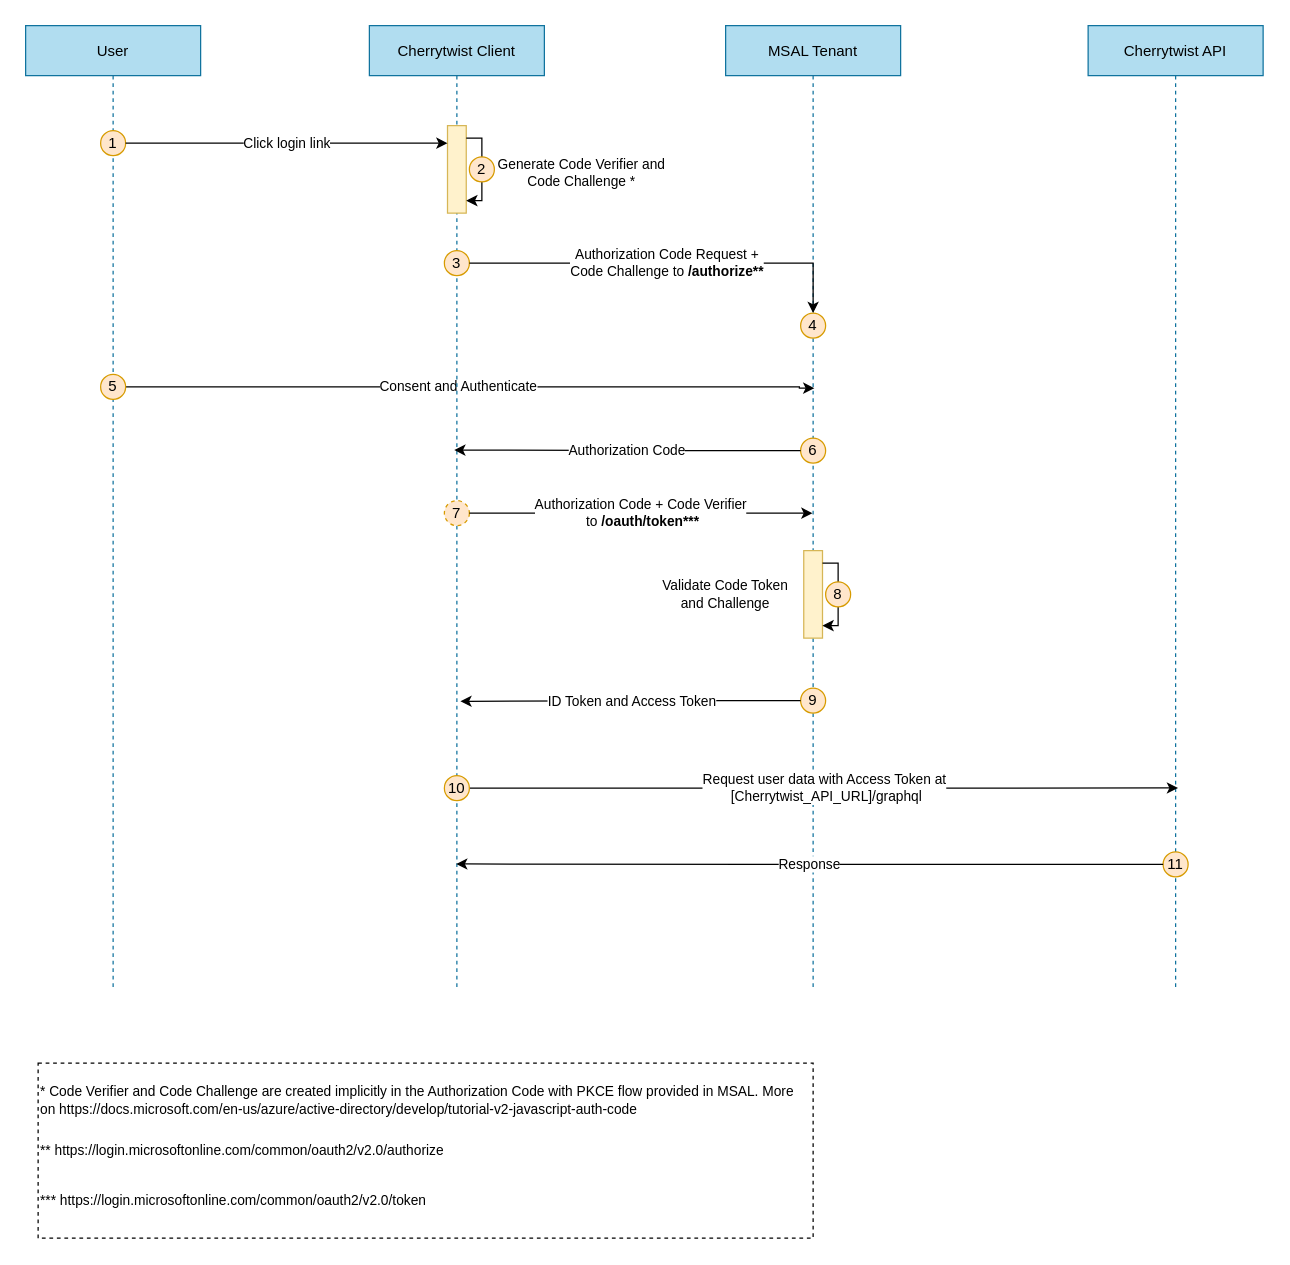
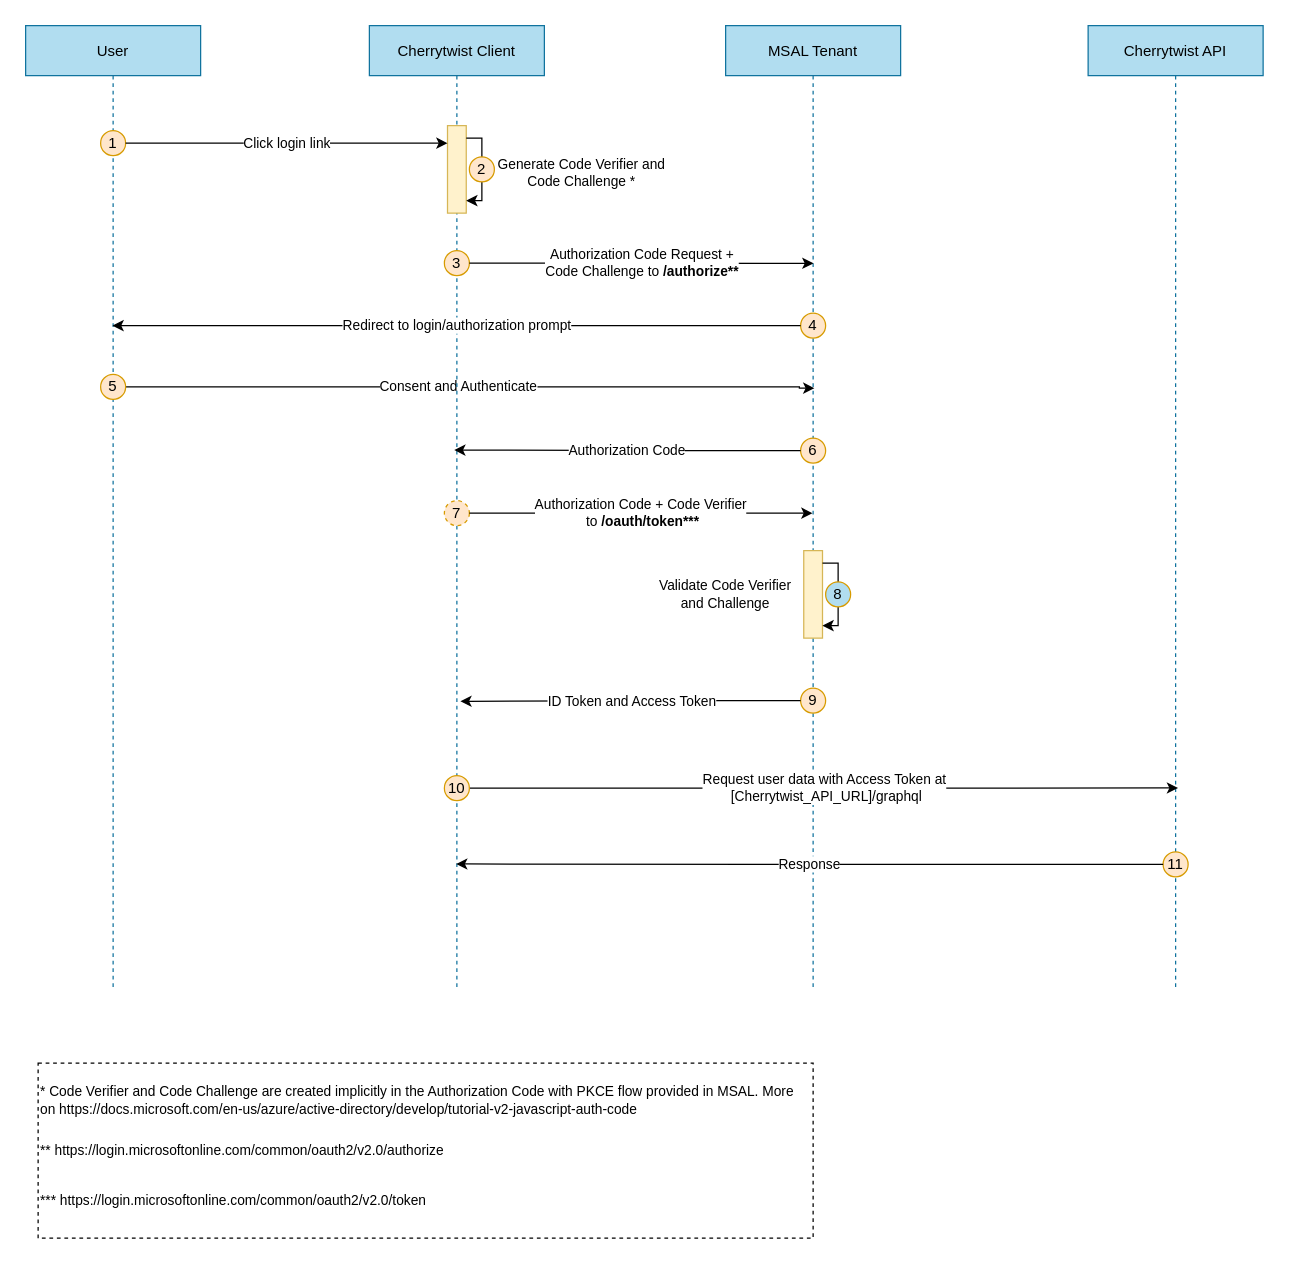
(749, 263) -> (749, 263)
none -> (461, 326)
(726, 594) -> (726, 594)
(838, 594) -> (838, 594)
